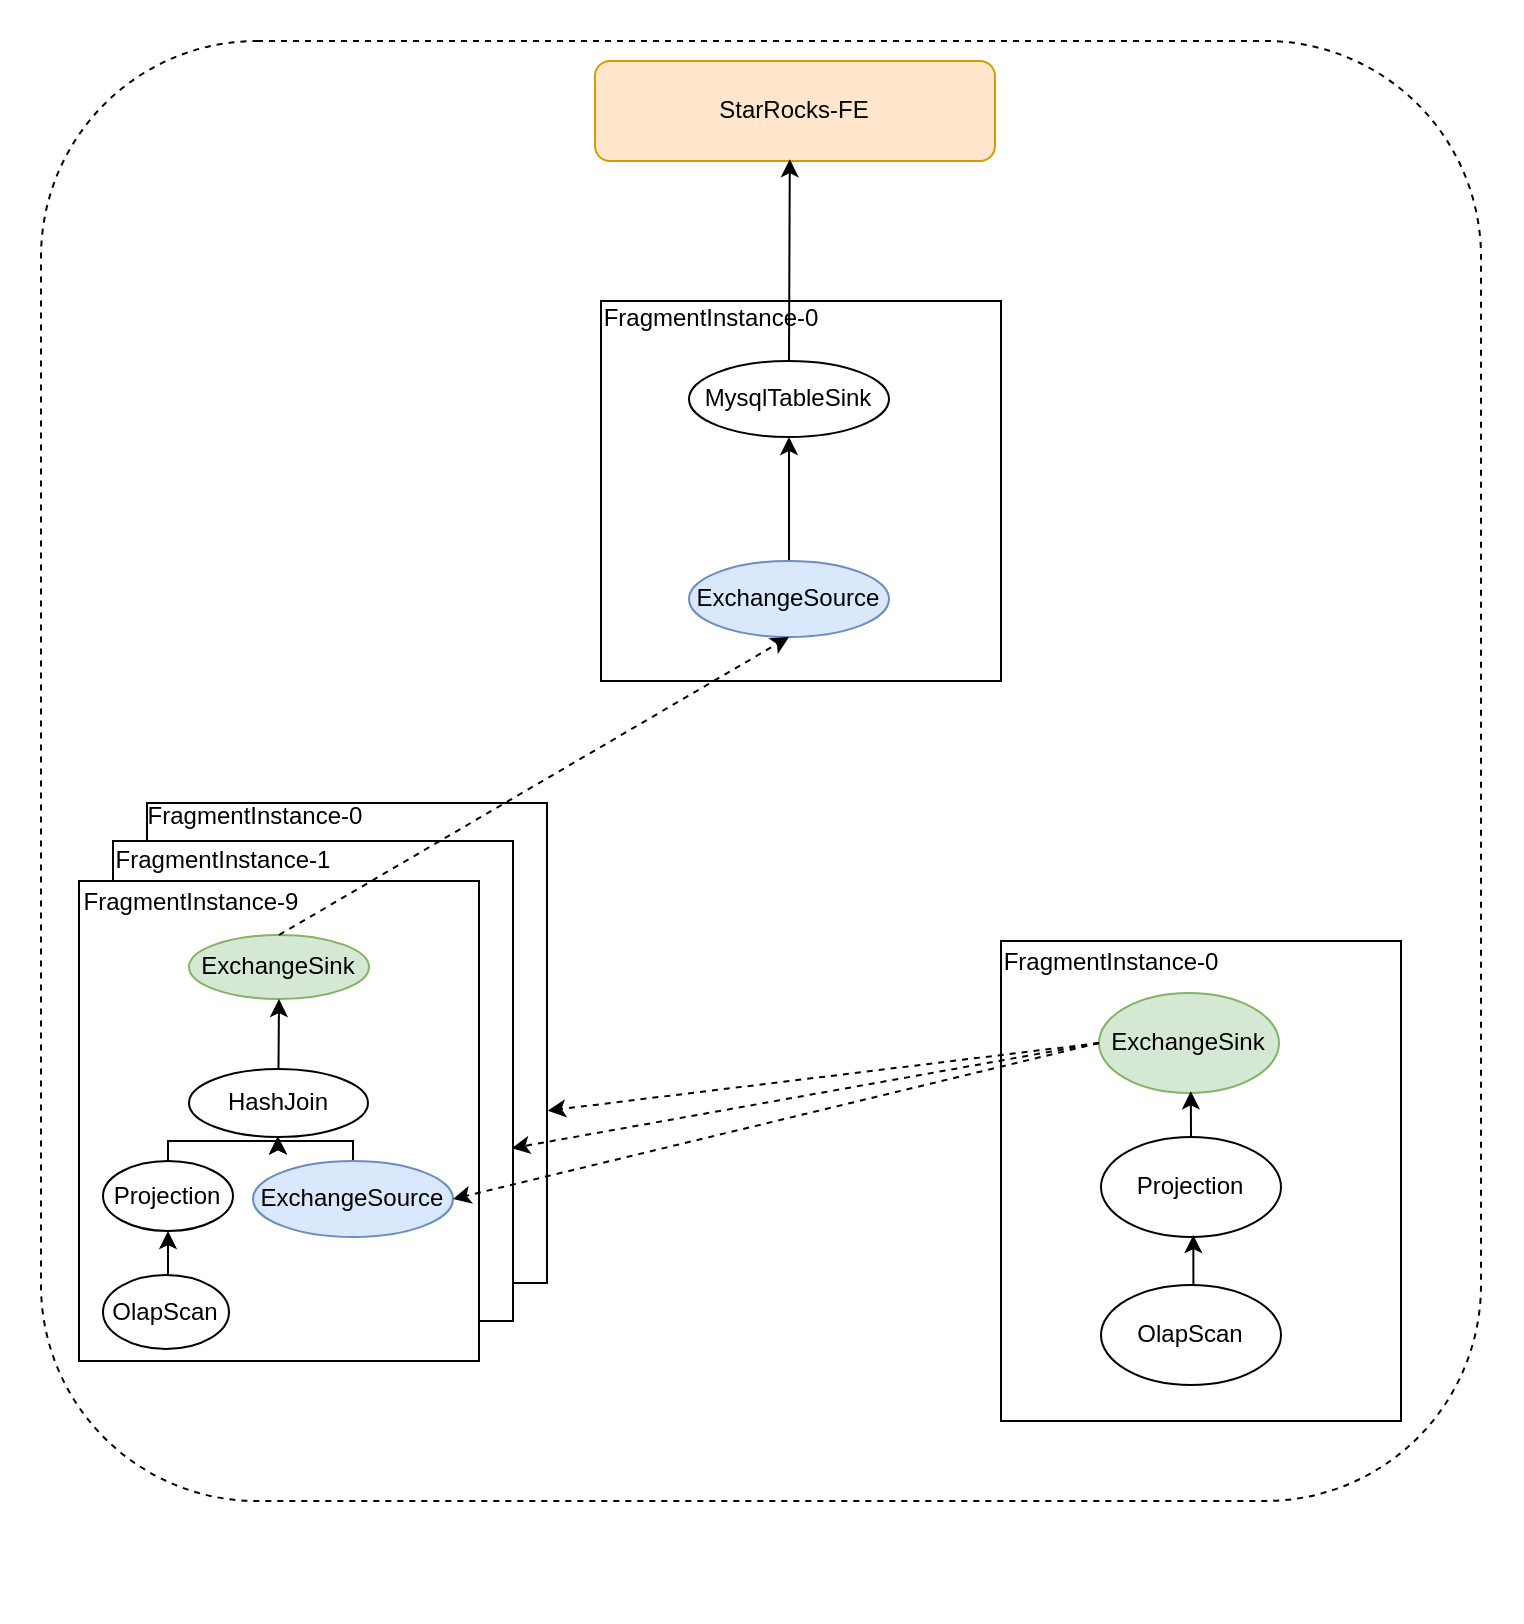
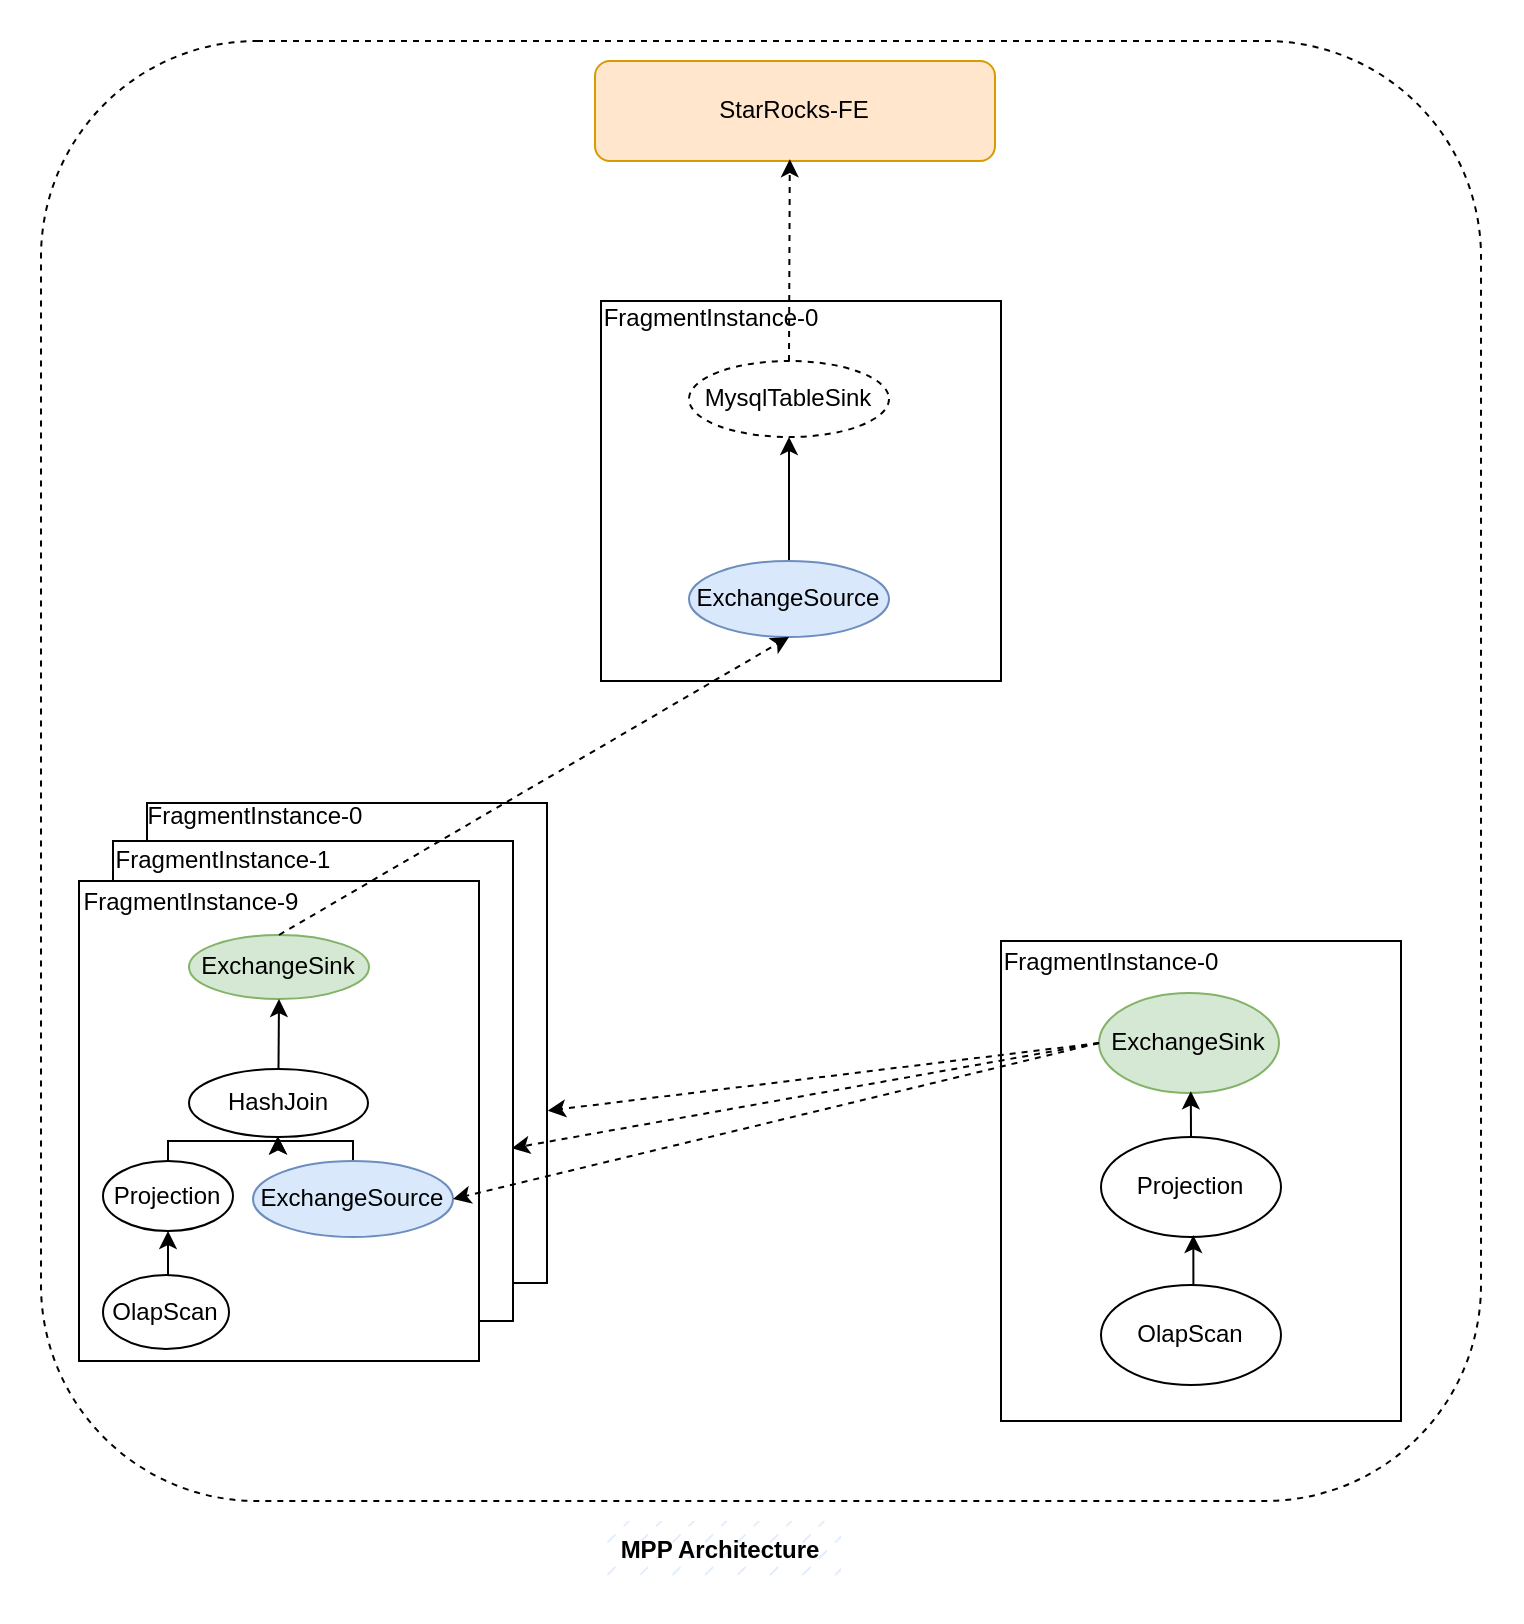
(789, 267) -> (789, 267)
(789, 399) -> (789, 399)
none -> (721, 1551)
